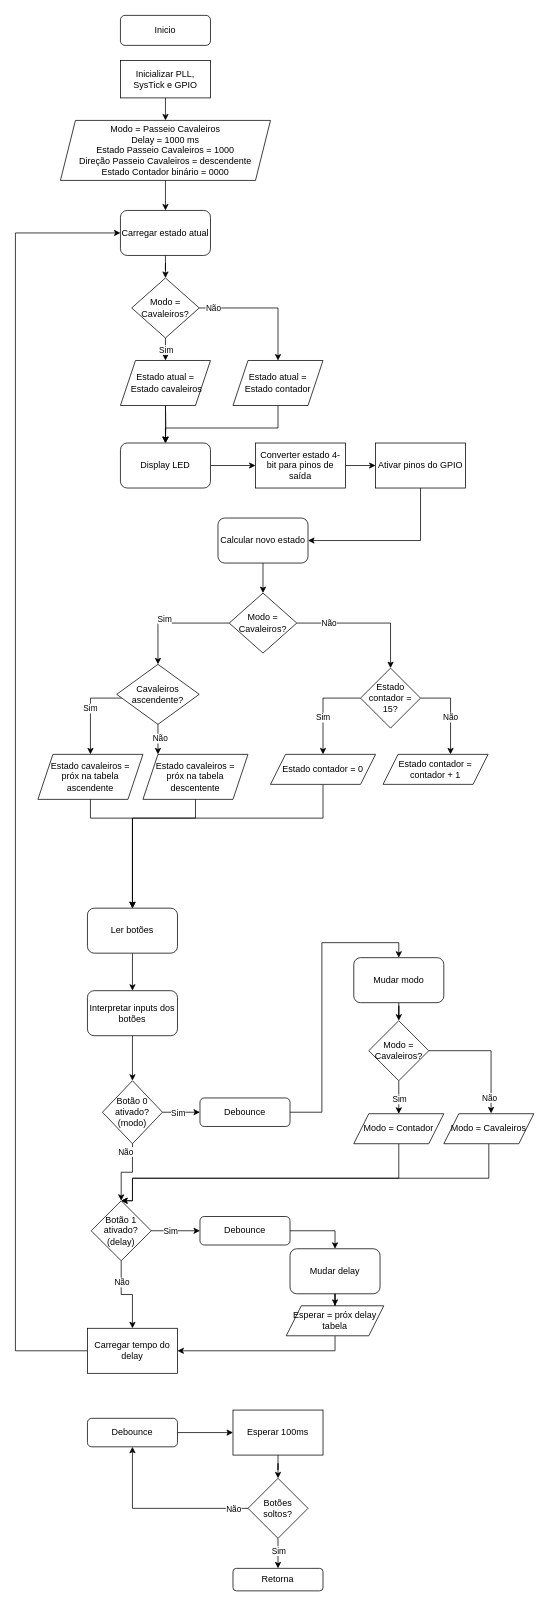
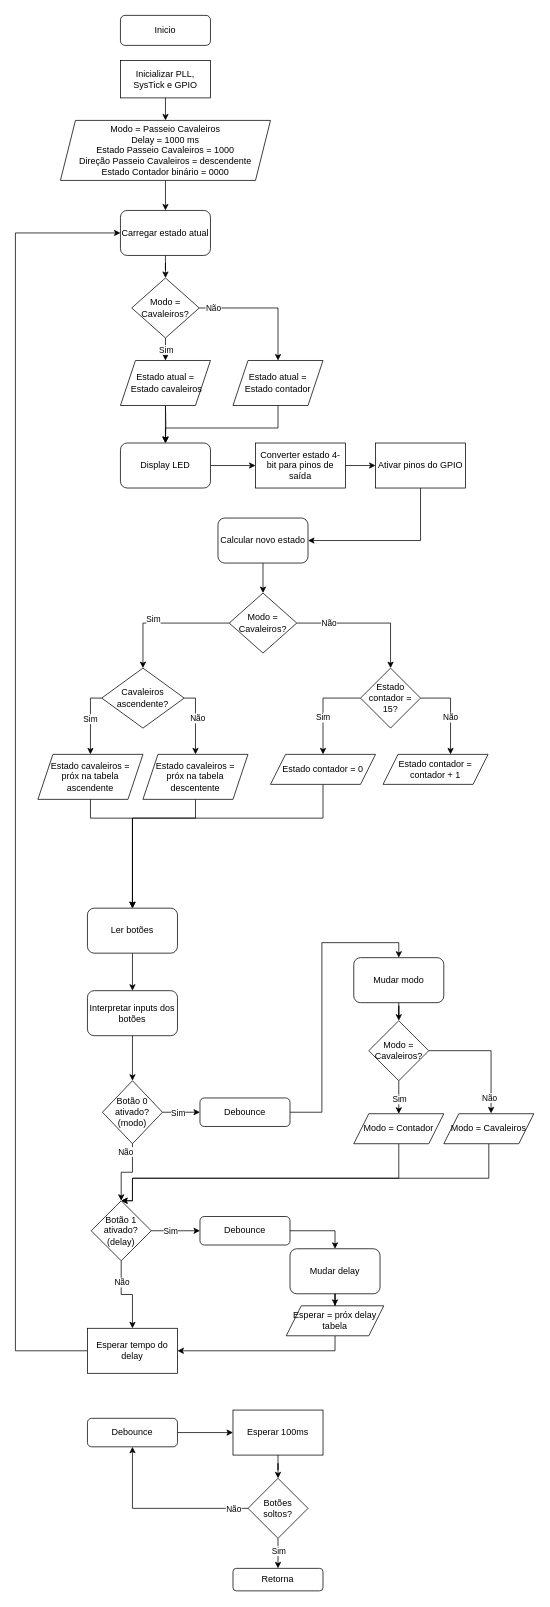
(158, 694) -> (143, 698)
(132, 1350) -> (132, 1350)
